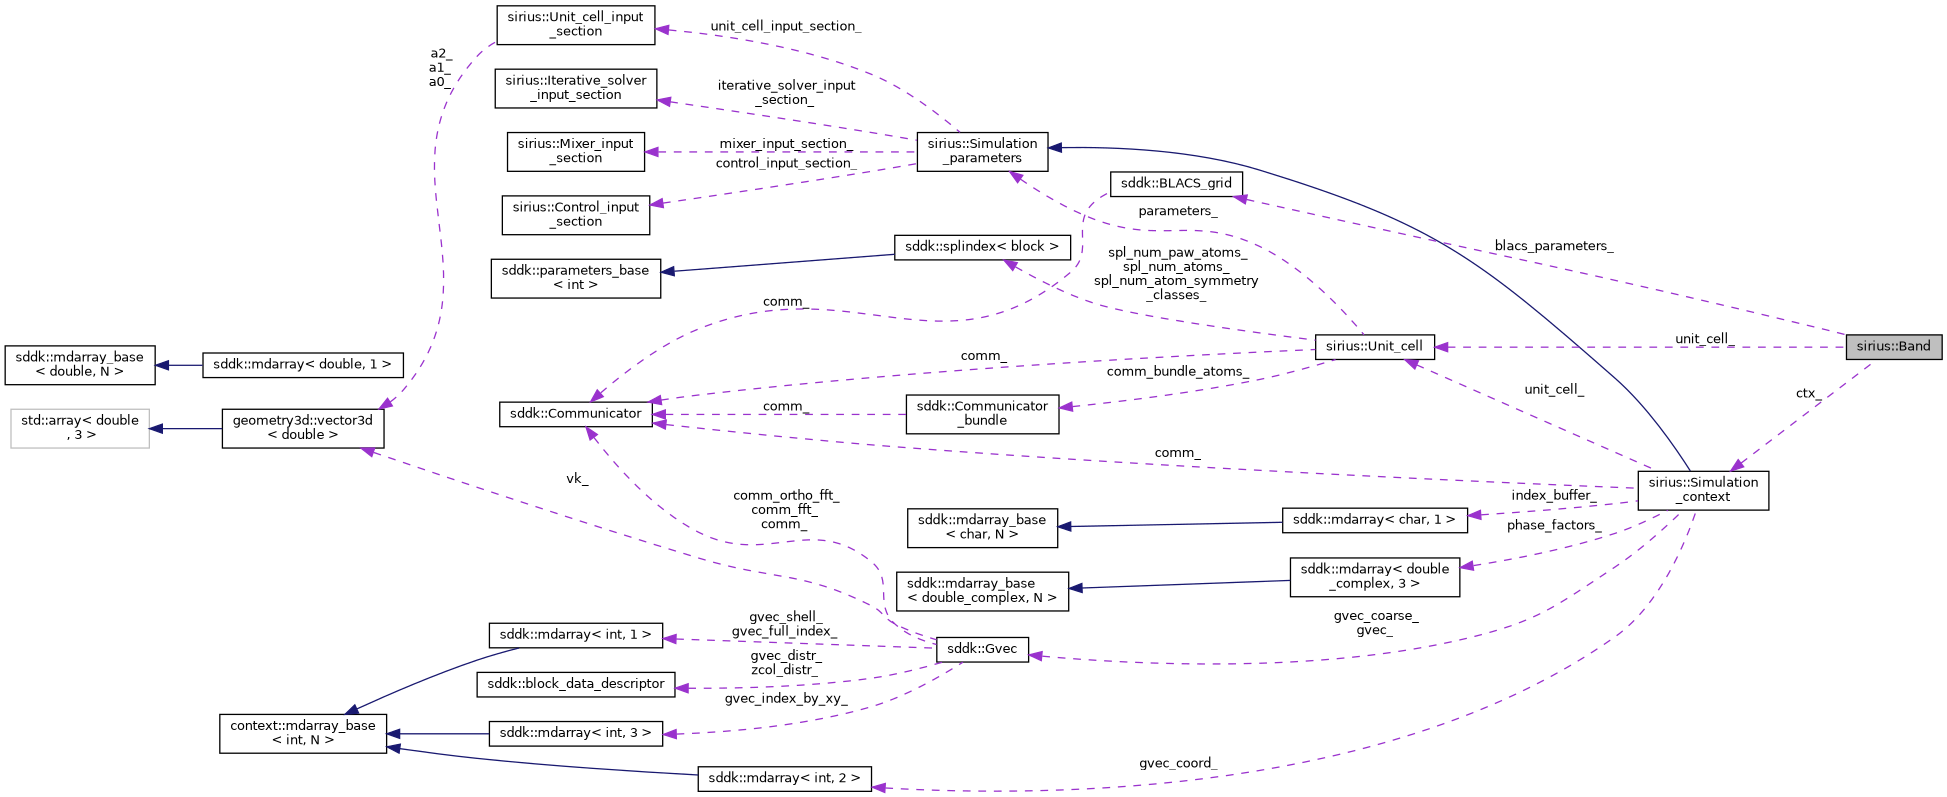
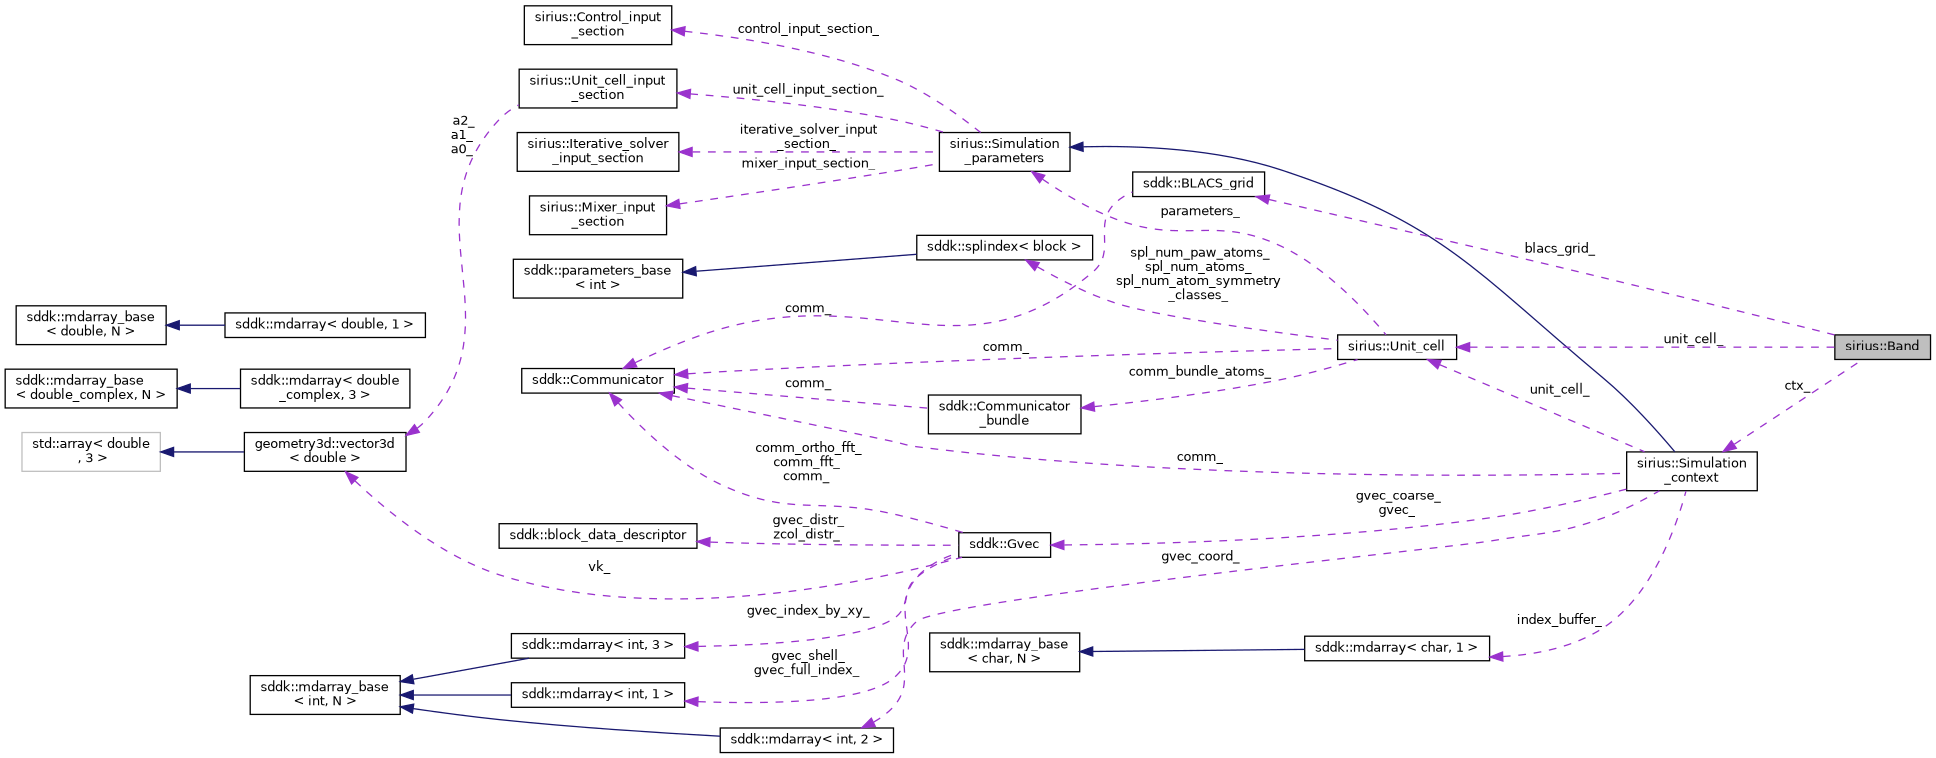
(1553, 247) -> (1558, 250)
(1573, 546) -> none
(303, 734) -> (325, 695)
